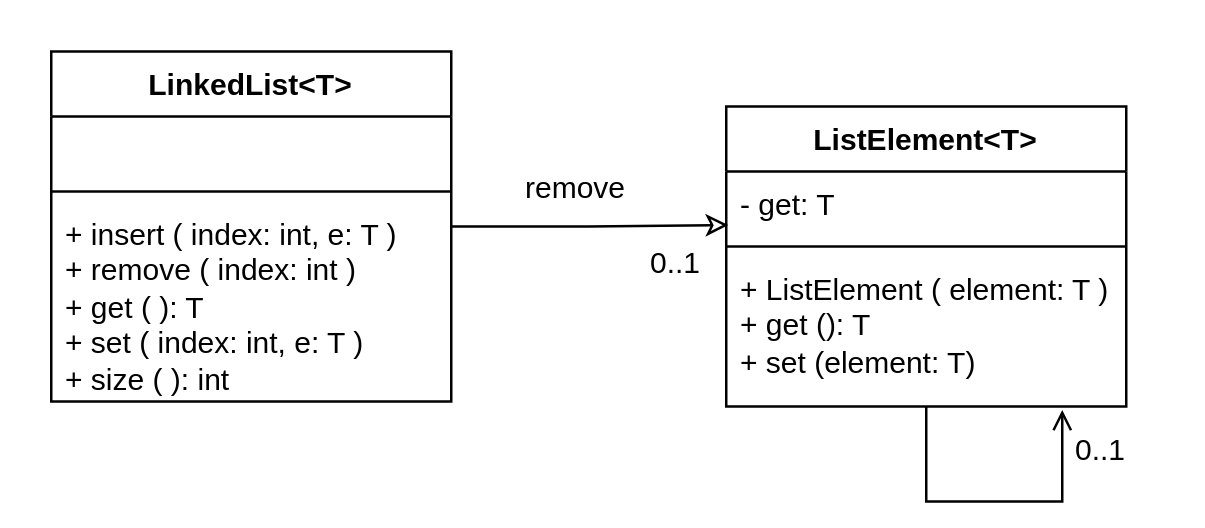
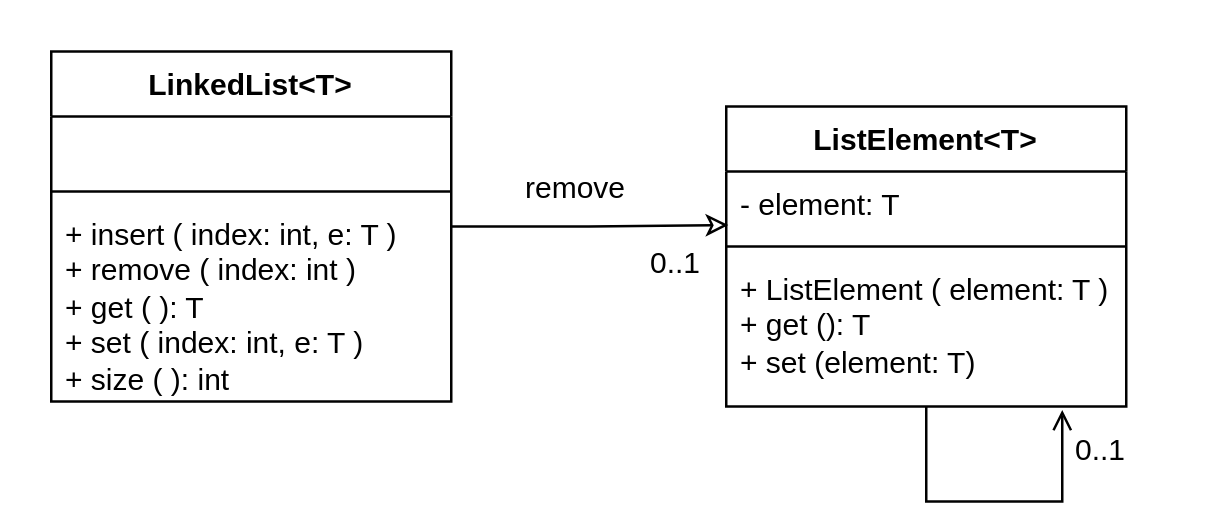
(797, 207) -> (826, 207)
